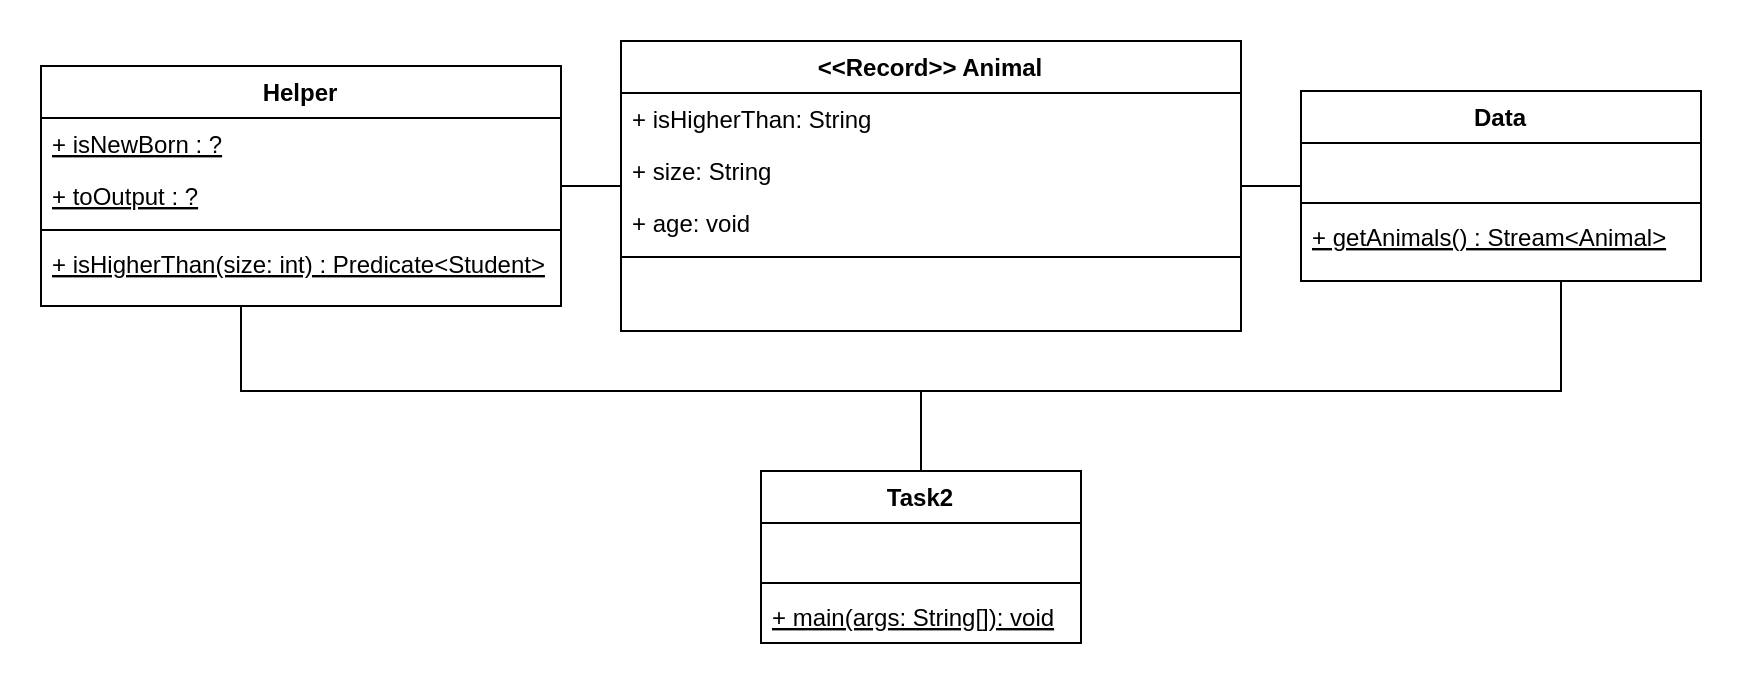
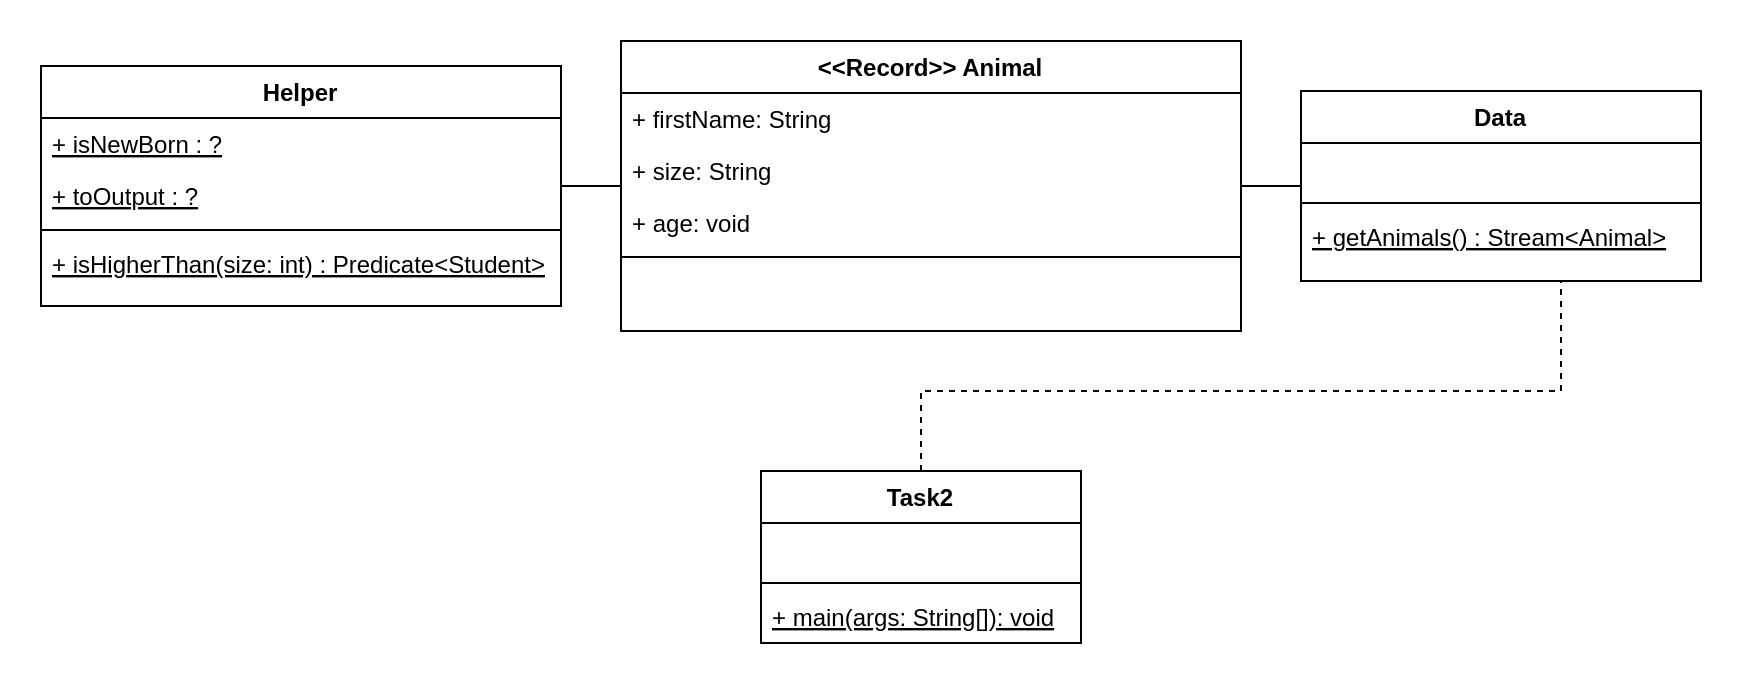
(761, 120) -> (744, 120)
(538, 391) -> none
(1296, 391) -> (1296, 391)
